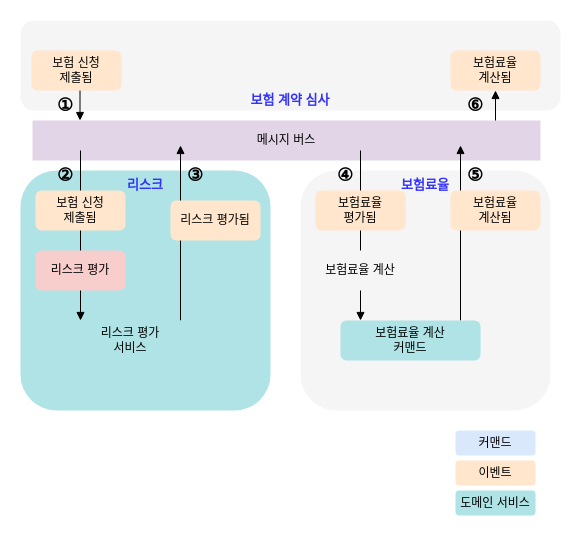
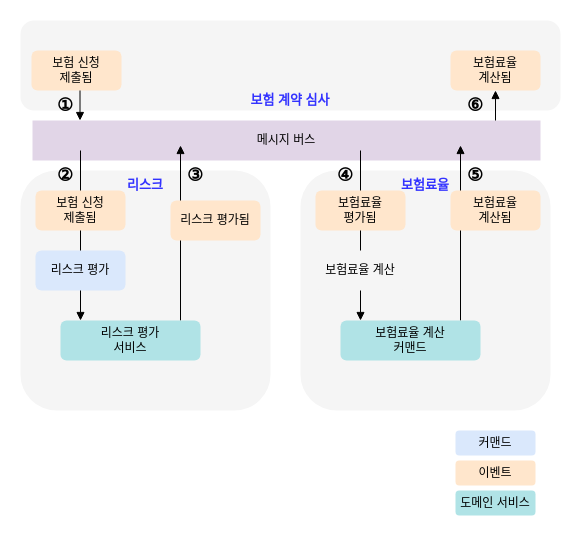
(81, 271) -> (81, 271)
(146, 291) -> (146, 291)
